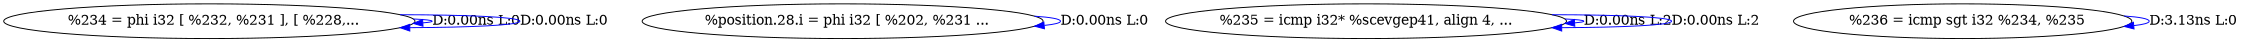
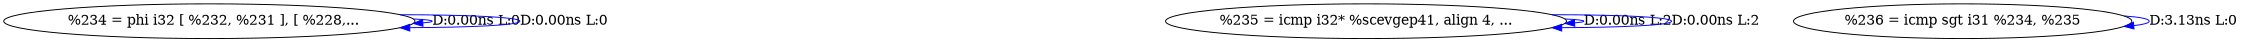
(843, 21) -> none
(1963, 21) -> (1963, 21)
